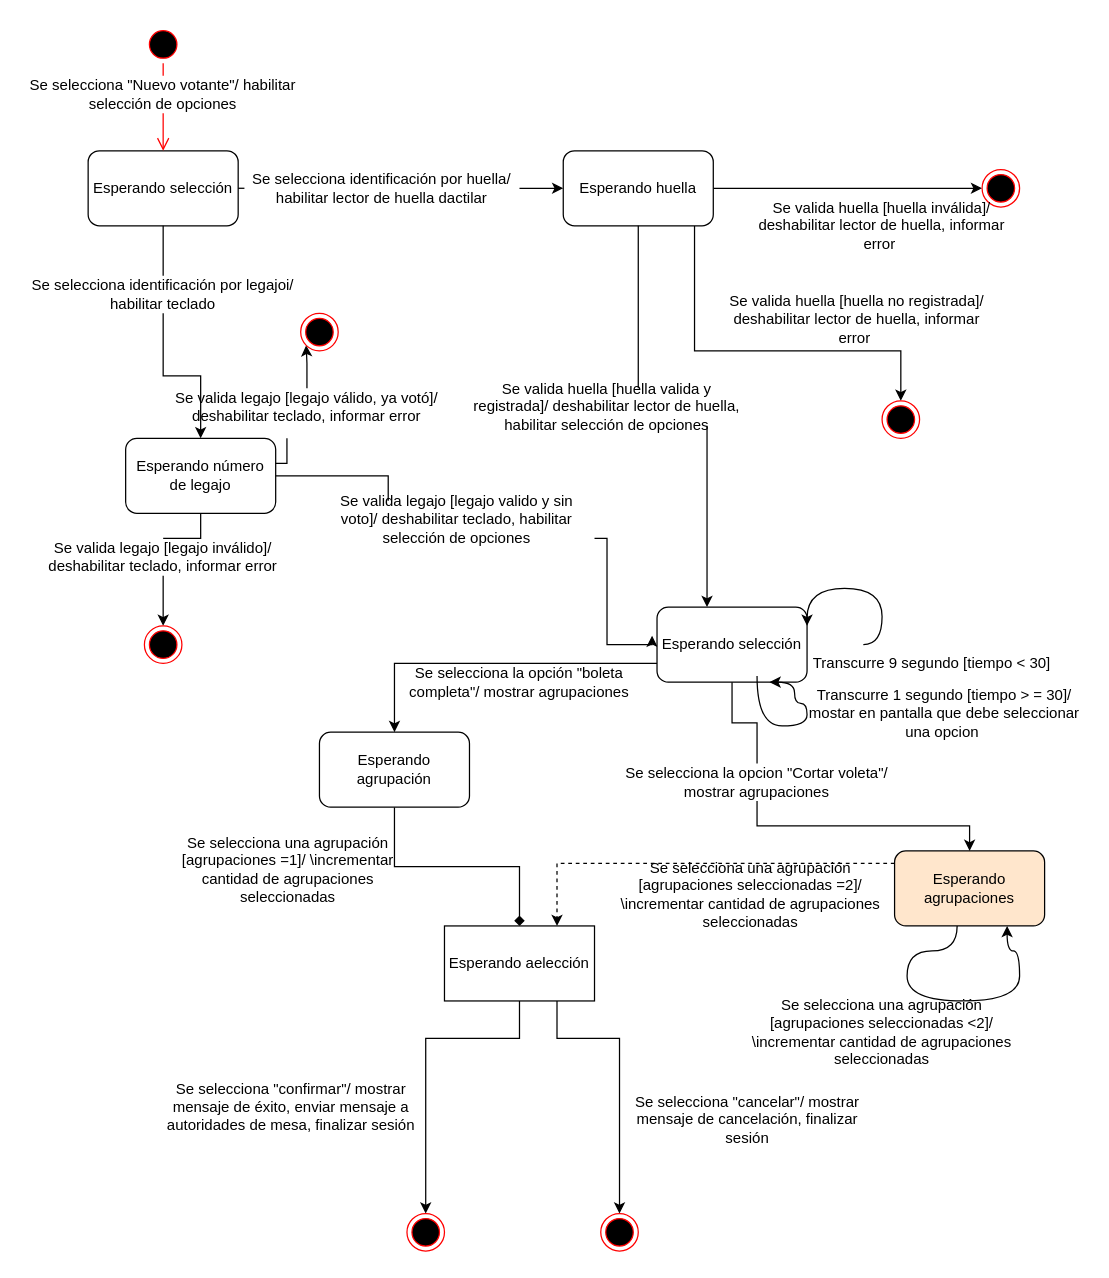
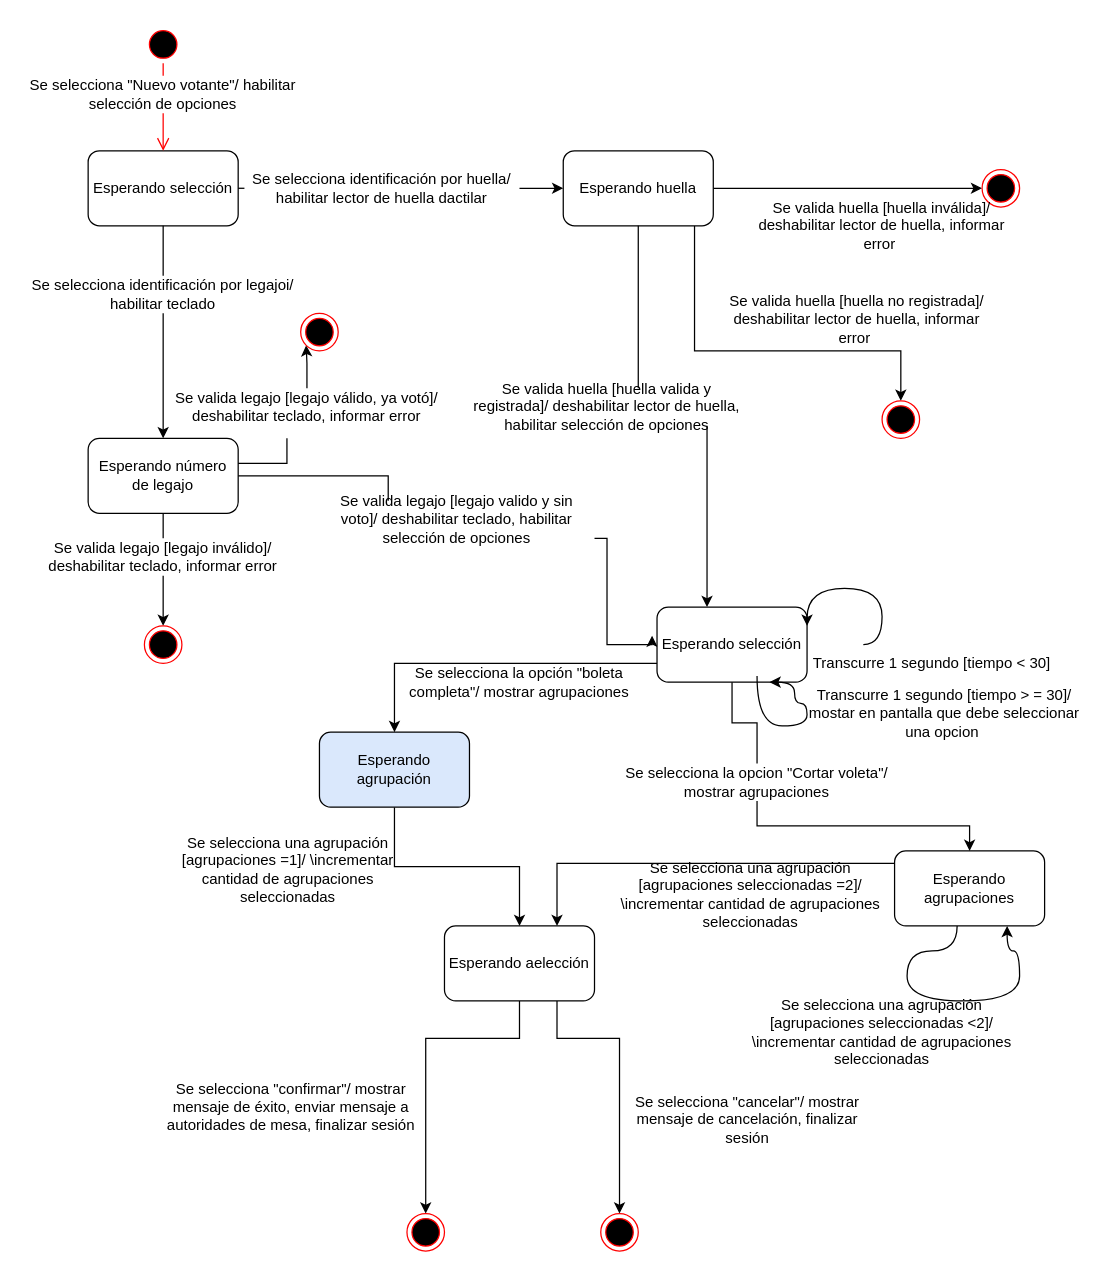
(201, 476) -> (163, 476)
(932, 663) -> (932, 663)
(394, 769) -> (394, 769)
(698, 863) -> (698, 863)
(969, 888) -> (969, 888)
(519, 915) -> (519, 916)
(519, 963) -> (519, 963)
